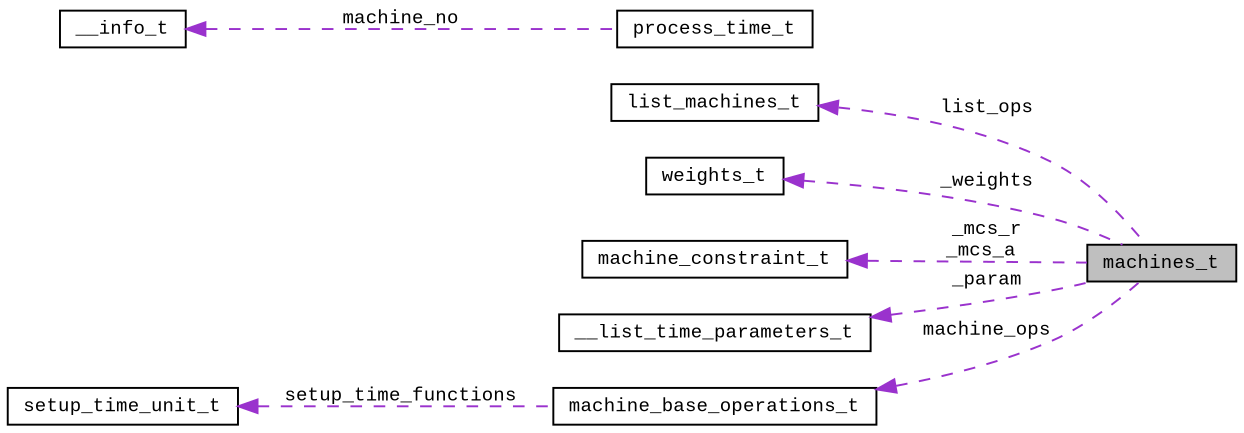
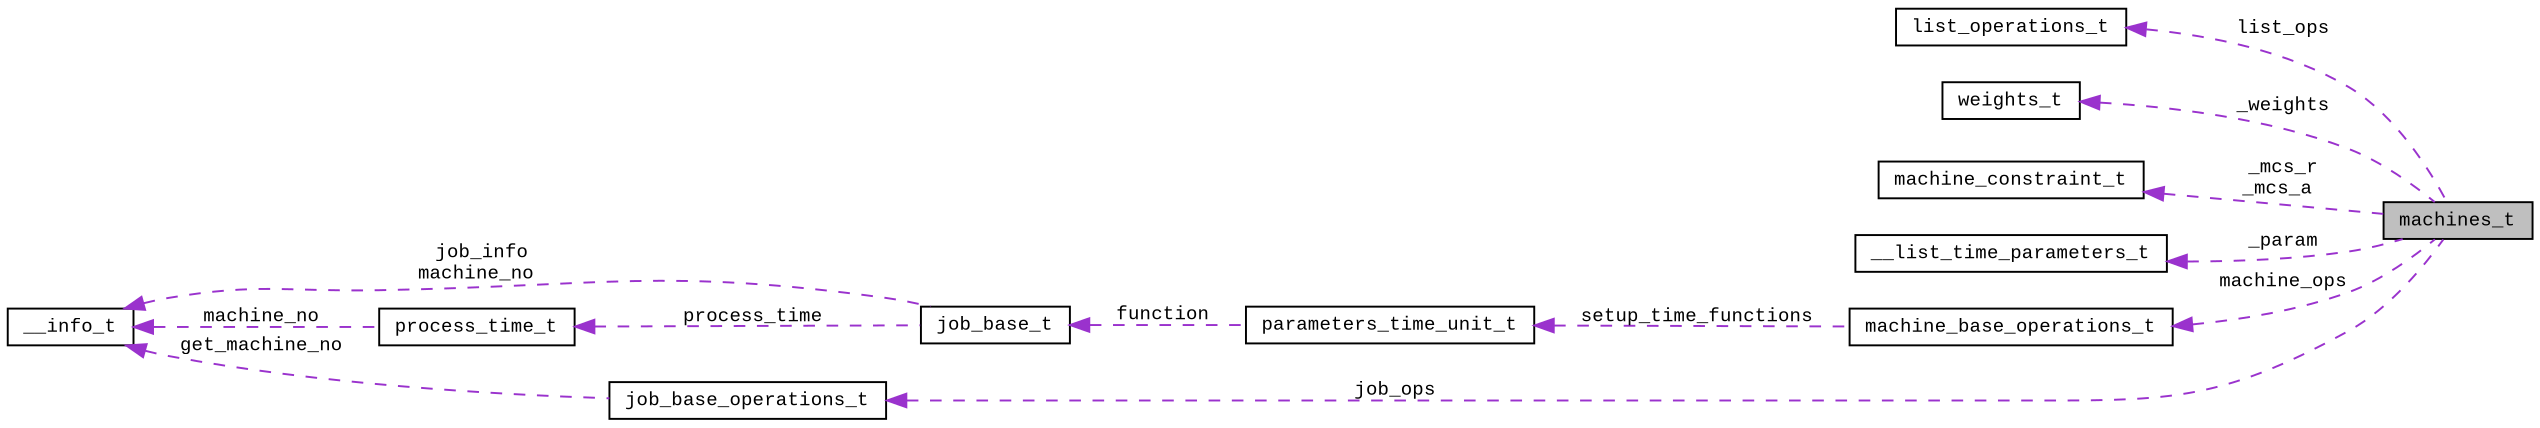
(715, 103) -> (2011, 27)
none -> (995, 325)
none -> (748, 400)
(123, 406) -> (1390, 325)
